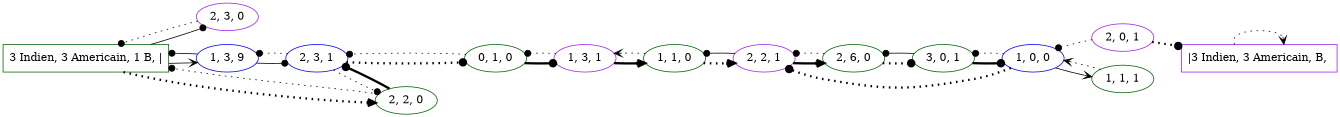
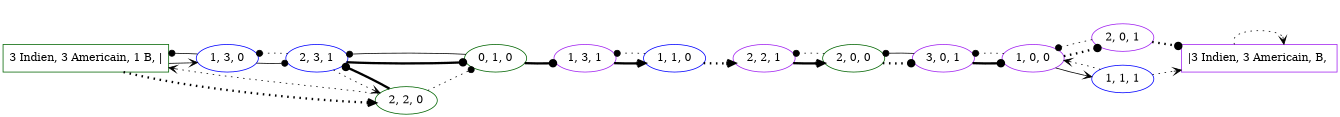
(227, 17) -> none
(409, 53) -> (409, 53)
(543, 53) -> (448, 81)
(634, 53) -> (634, 53)
(722, 53) -> none
(227, 58) -> (227, 58)
(675, 58) -> (675, 58)
(854, 58) -> (854, 58)
(943, 58) -> (943, 58)
(1033, 58) -> (1033, 58)
(403, 63) -> (403, 63)
none -> (1163, 73)
(1123, 79) -> (1123, 79)
(354, 81) -> (354, 81)
(277, 82) -> (277, 82)
(902, 88) -> (1079, 53)
